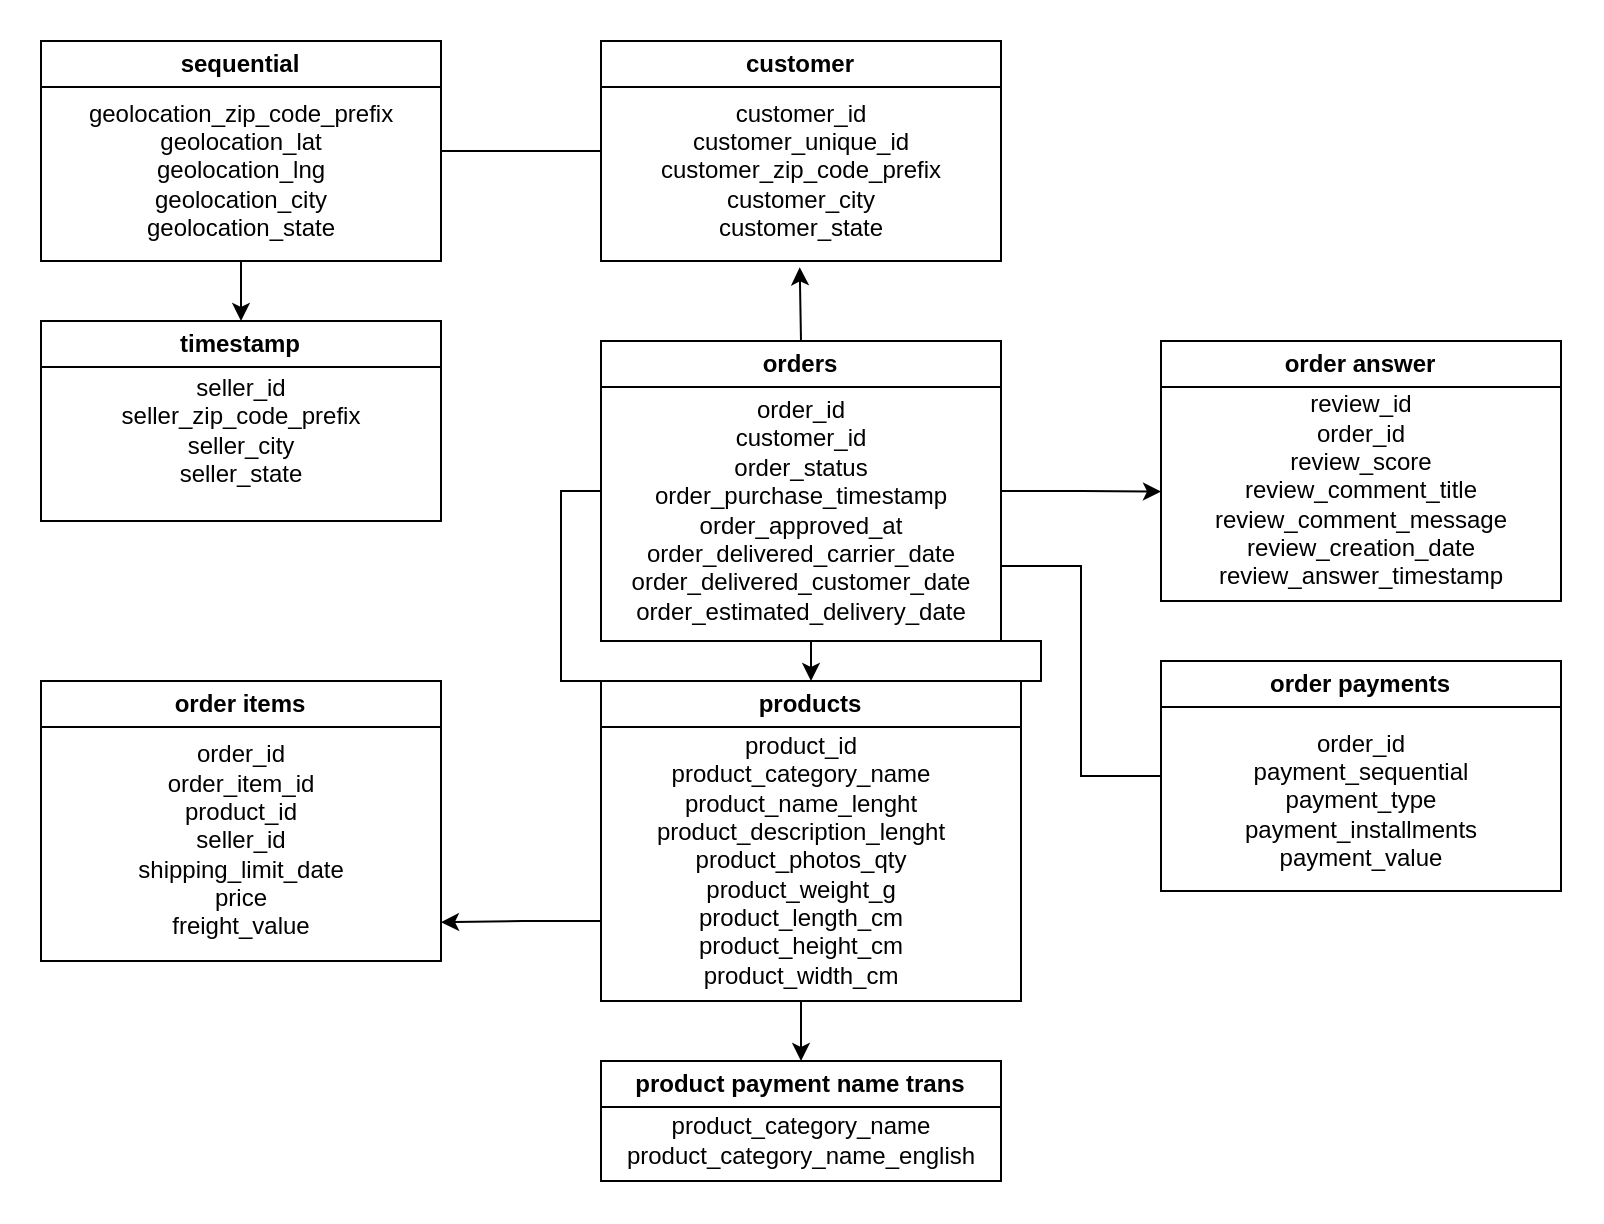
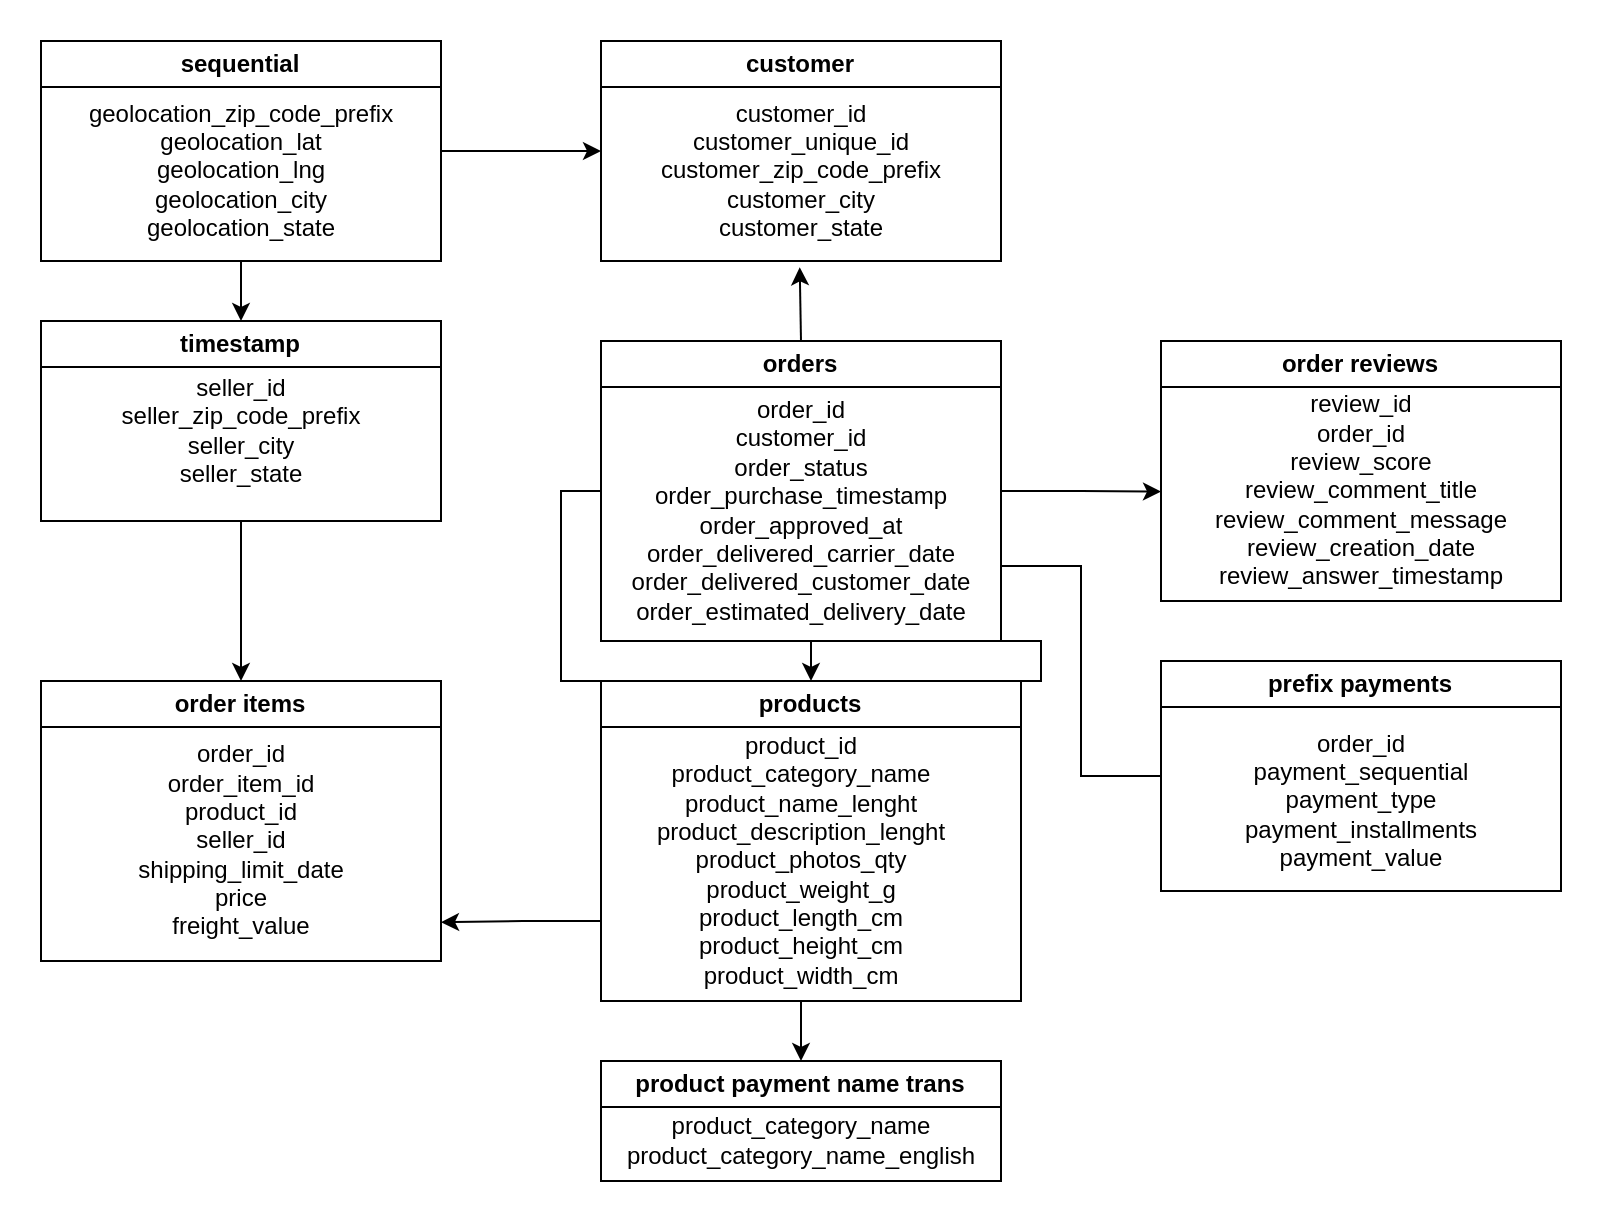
(591, 151) -> (586, 151)
(1361, 365) -> (1361, 365)
none -> (241, 596)
(1361, 685) -> (1361, 685)
